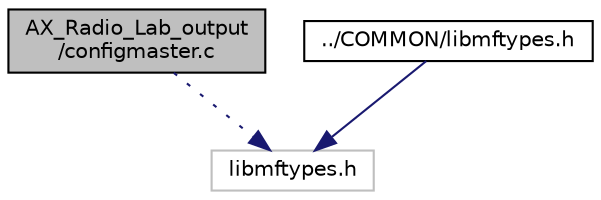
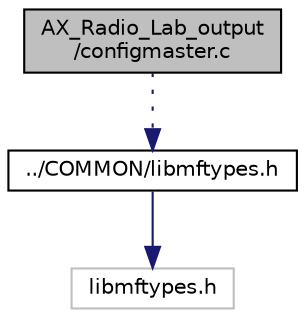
(213, 105) -> (153, 101)
